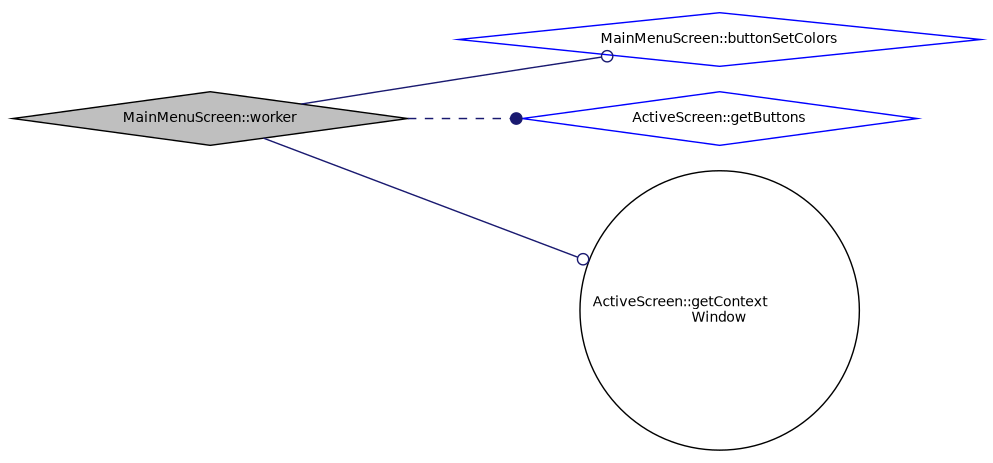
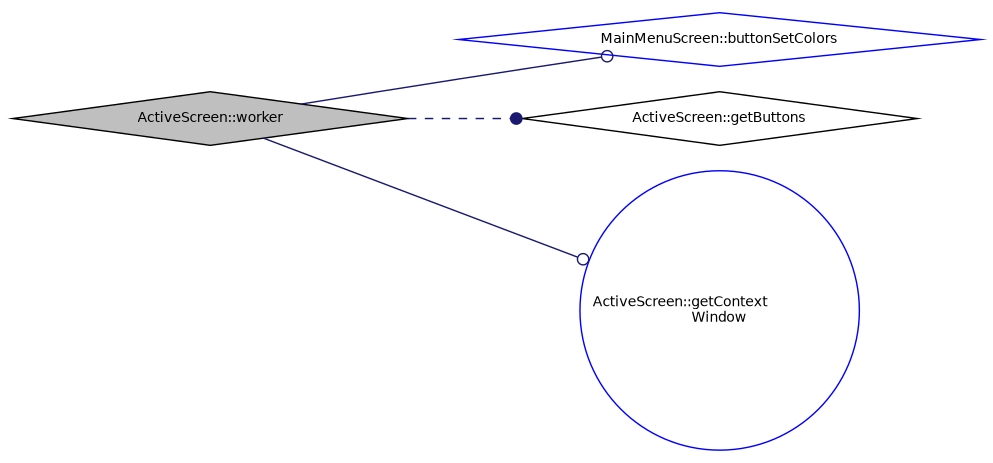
(210, 119) -> (210, 119)
(720, 119) -> (720, 119)
(720, 310) -> (720, 310)
